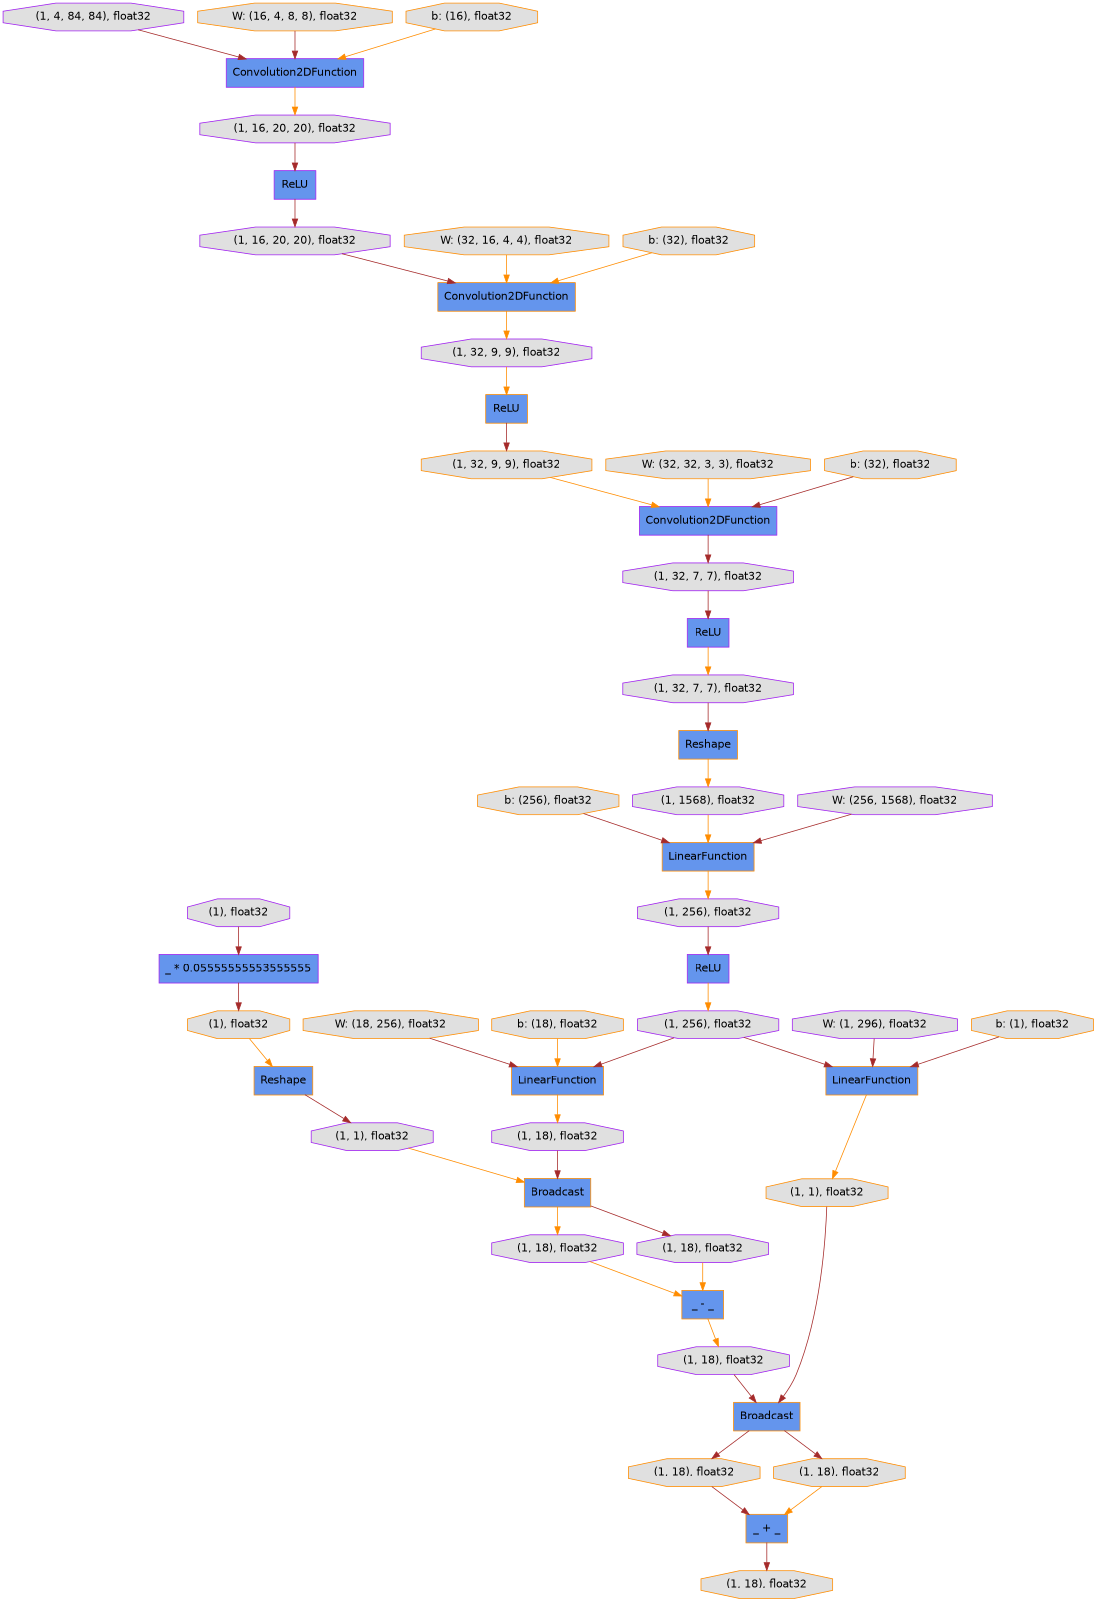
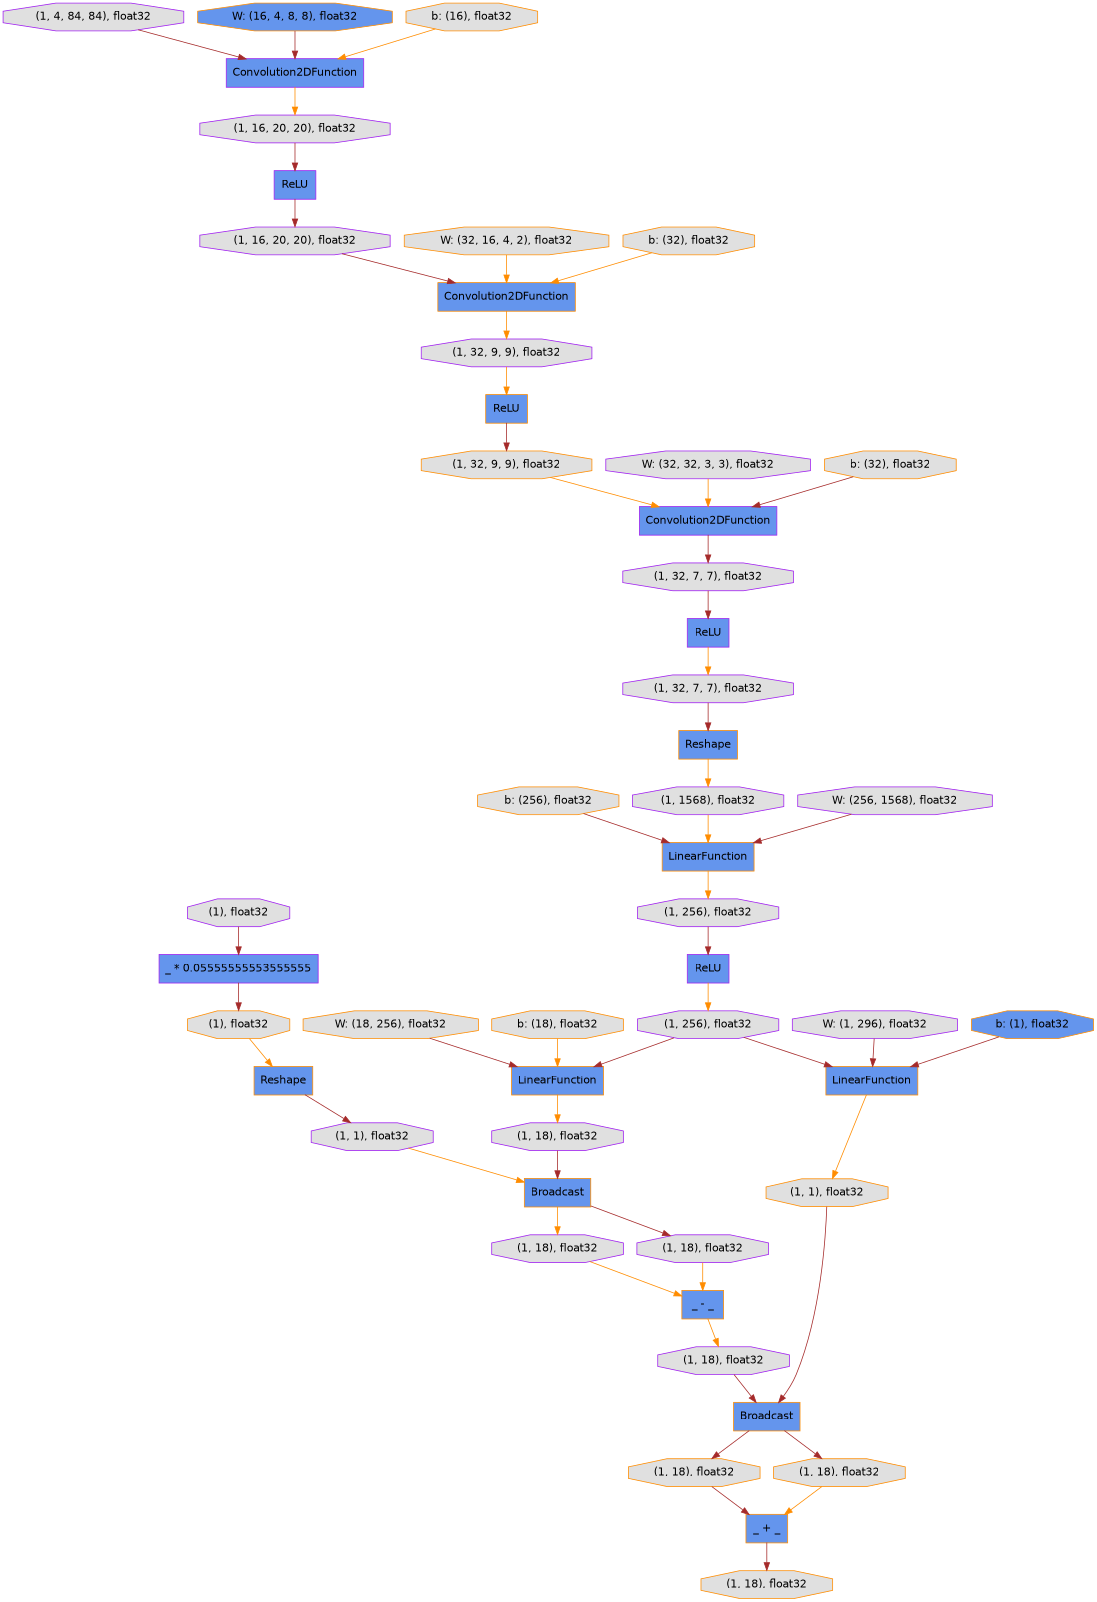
(295, 17) -> (295, 17)
(507, 241) -> (507, 241)
(708, 465) -> (708, 465)
(1032, 1025) -> (1032, 1025)
